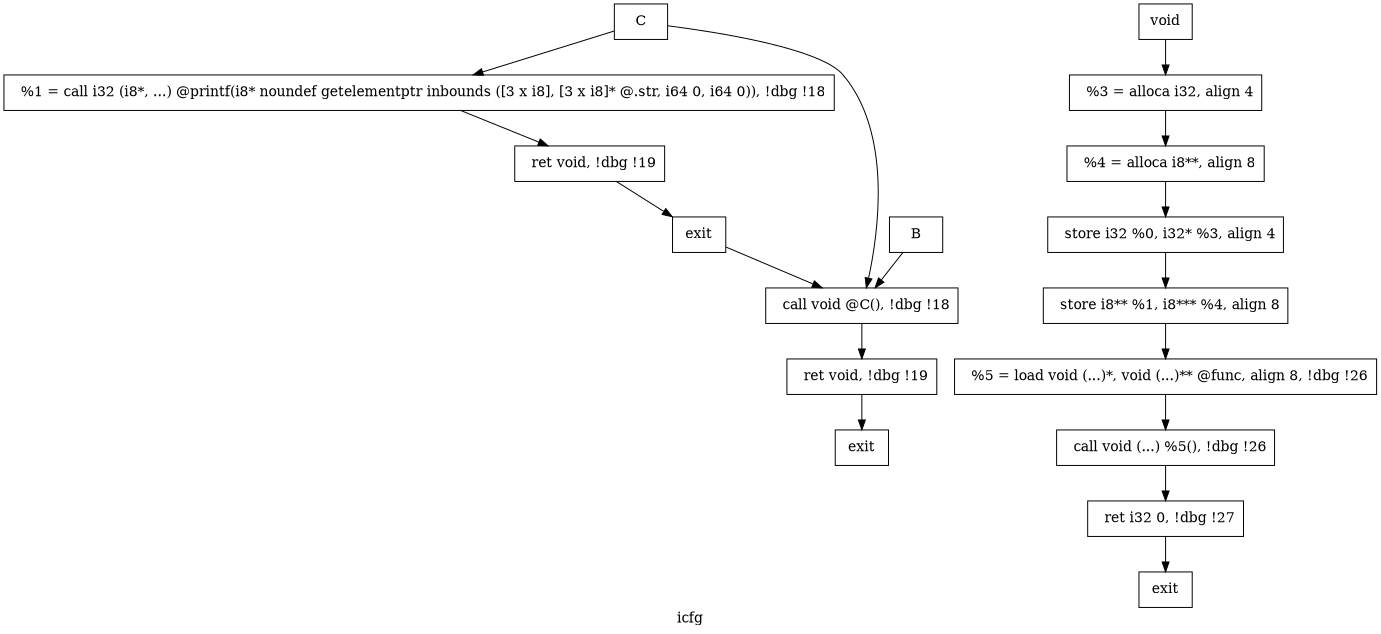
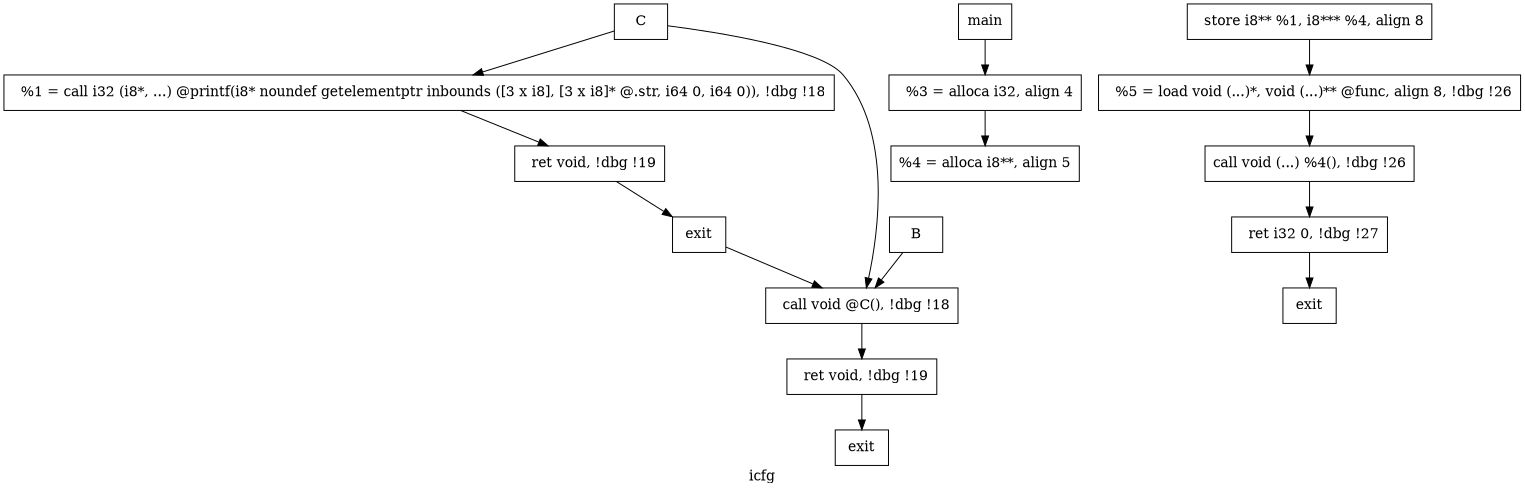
(1166, 22) -> (985, 22)
(1166, 164) -> (985, 164)
(1166, 235) -> none
(1166, 448) -> (1310, 164)
